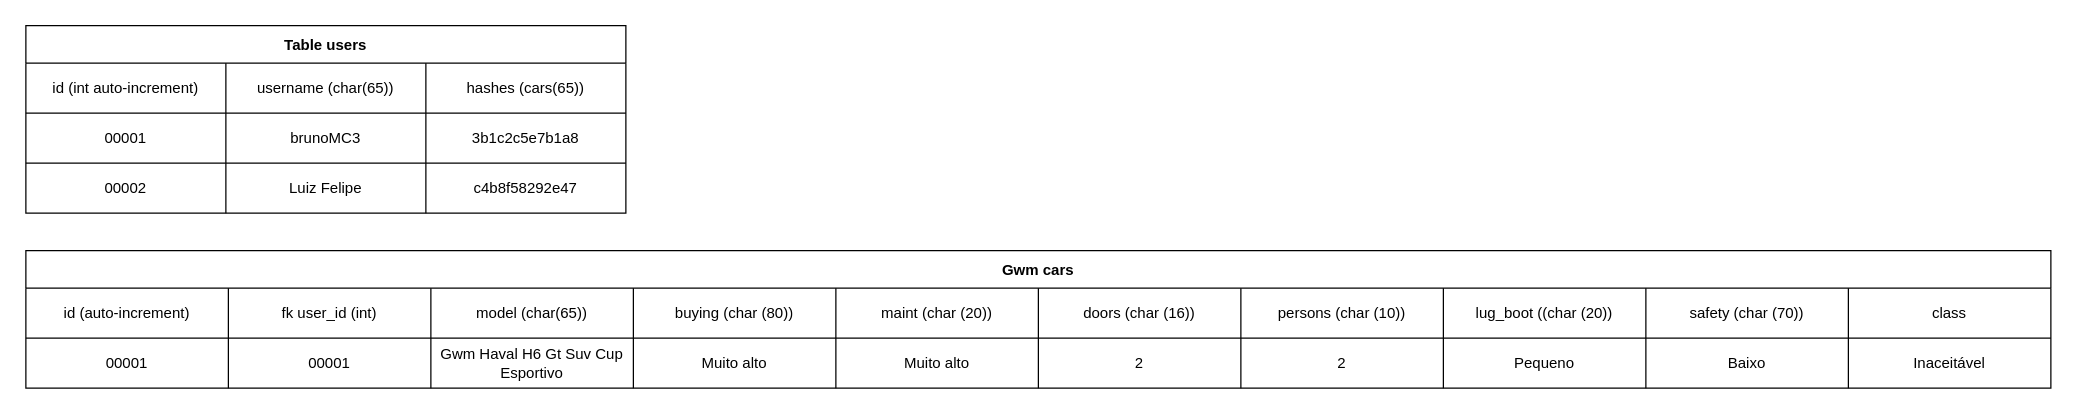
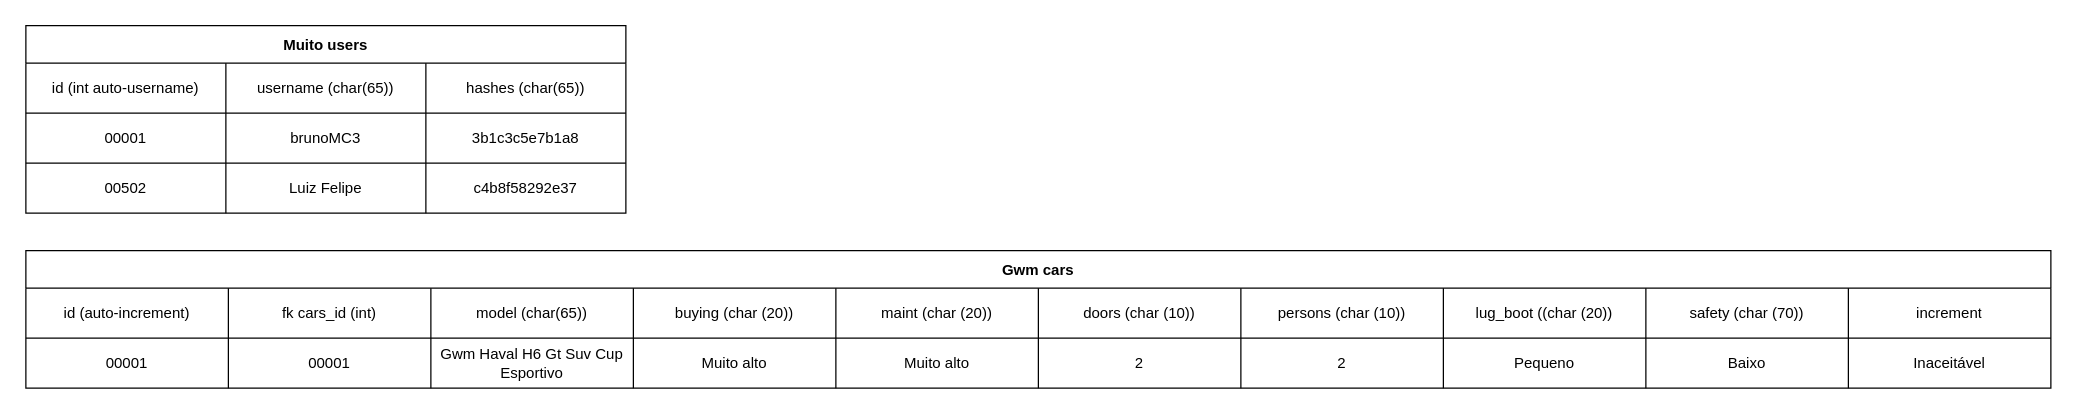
(325, 45) -> (325, 45)
(126, 88) -> (126, 88)
(526, 88) -> (526, 88)
(526, 138) -> (526, 138)
(126, 188) -> (126, 188)
(526, 188) -> (526, 188)
(329, 313) -> (329, 313)
(734, 313) -> (734, 313)
(1139, 313) -> (1139, 313)
(1949, 313) -> (1949, 313)
